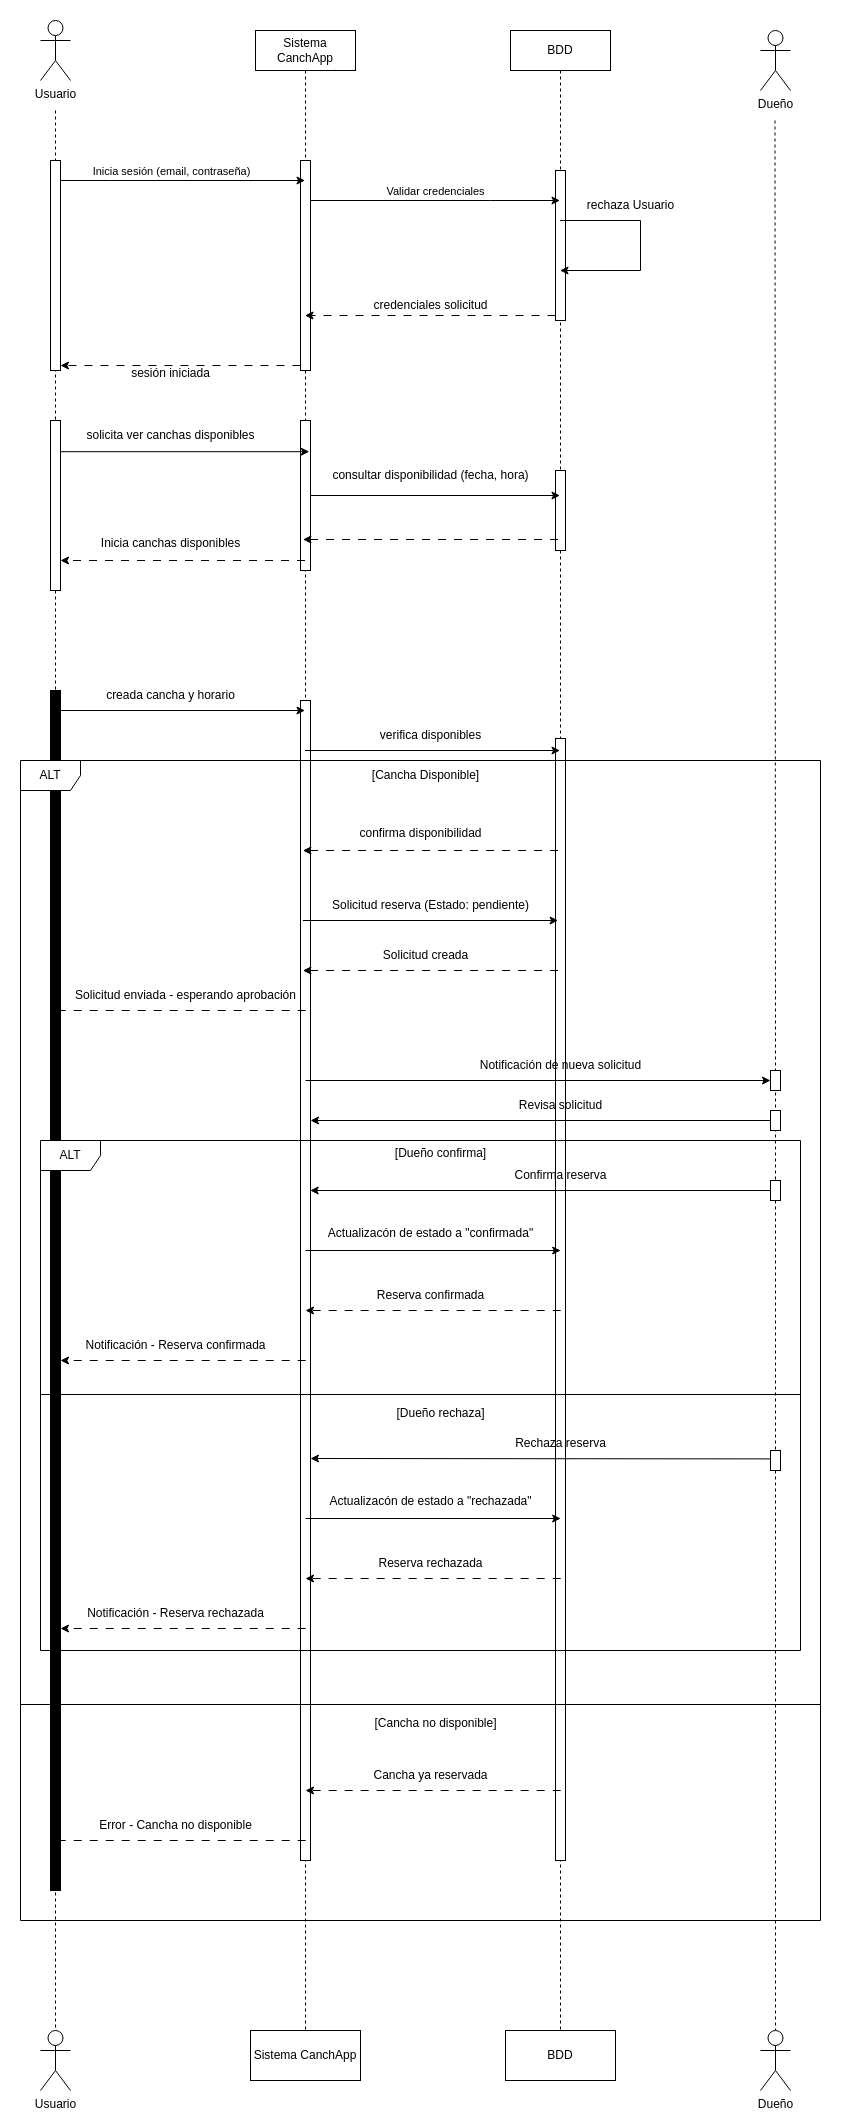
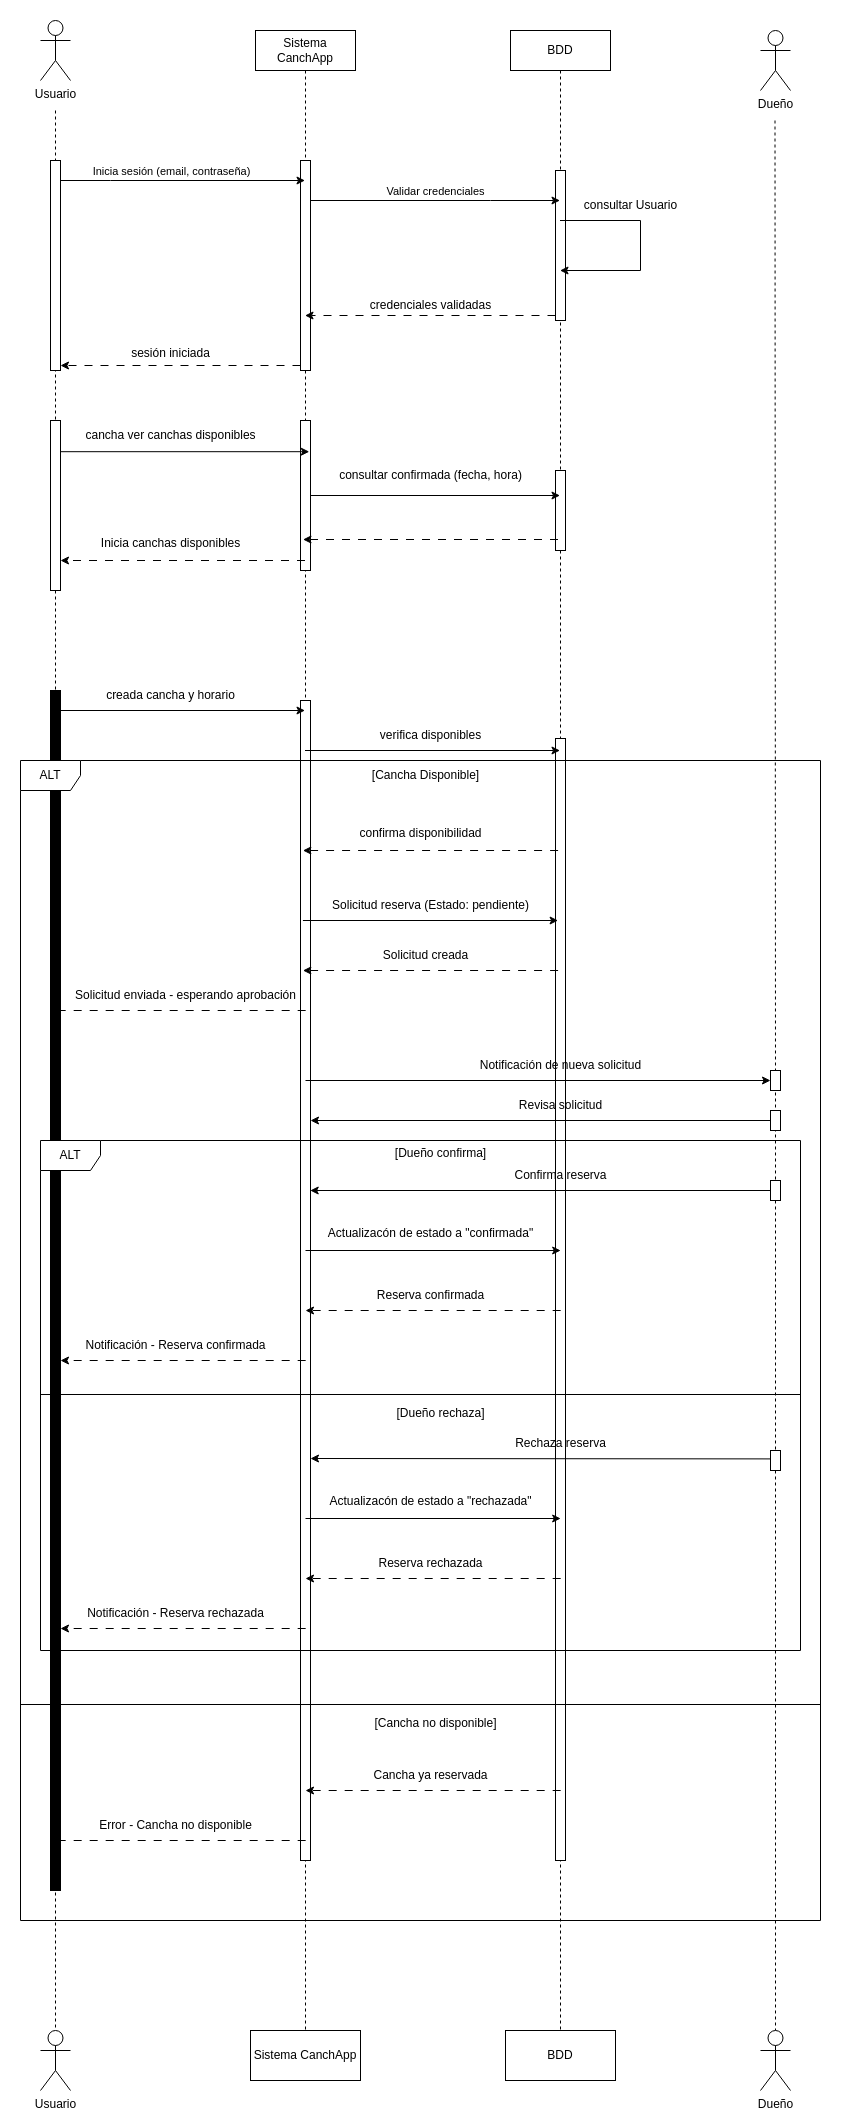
(631, 206) -> (631, 206)
(431, 306) -> (431, 306)
(171, 374) -> (171, 354)
(171, 436) -> (171, 436)
(431, 476) -> (431, 476)
